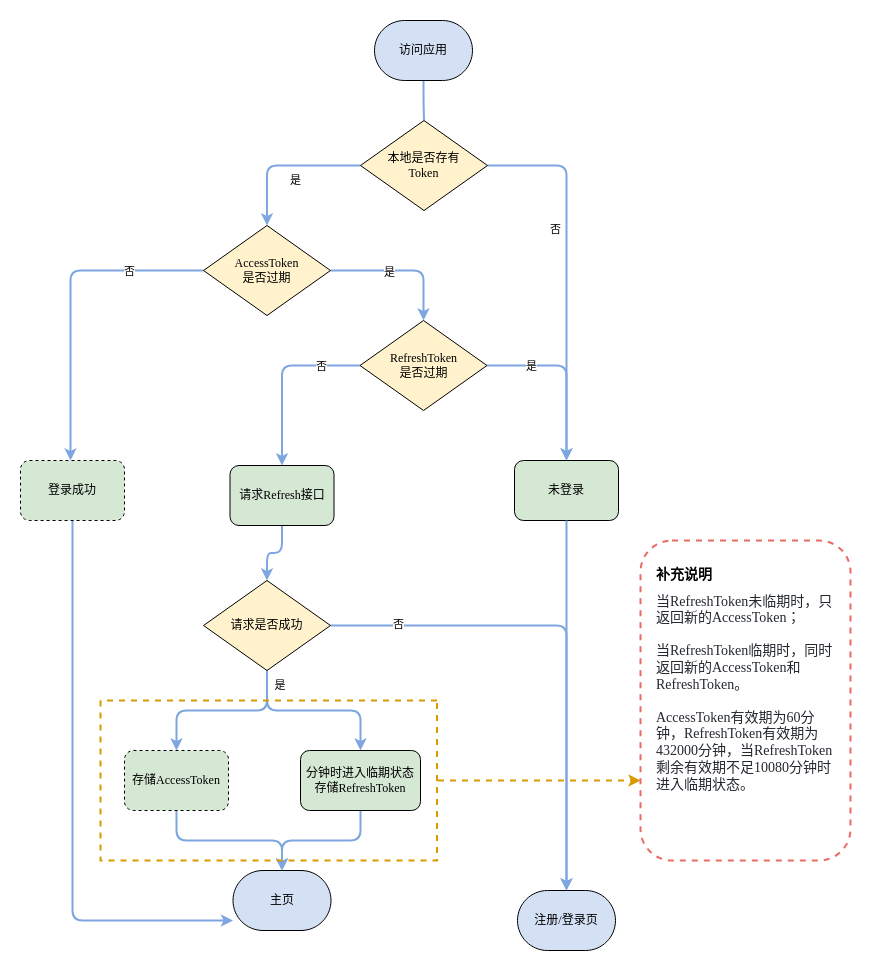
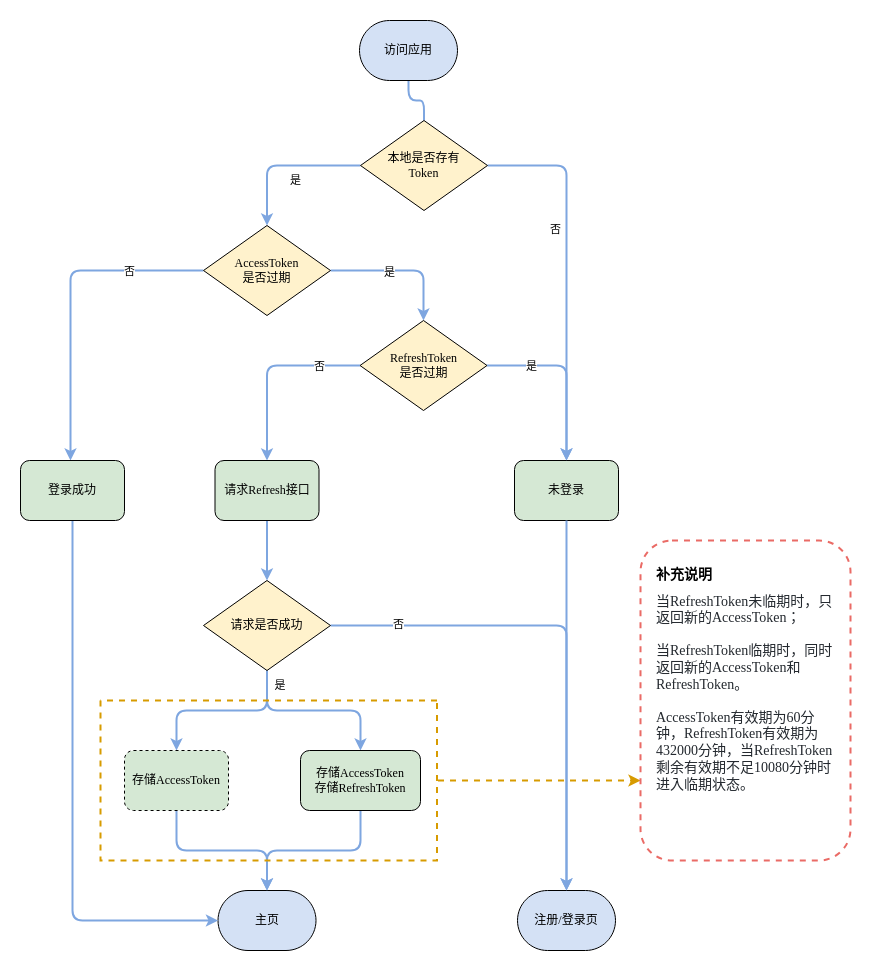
(424, 51) -> (409, 51)
(73, 491) -> (73, 491)
(282, 496) -> (267, 491)
(361, 781) -> (361, 781)
(282, 901) -> (267, 921)
